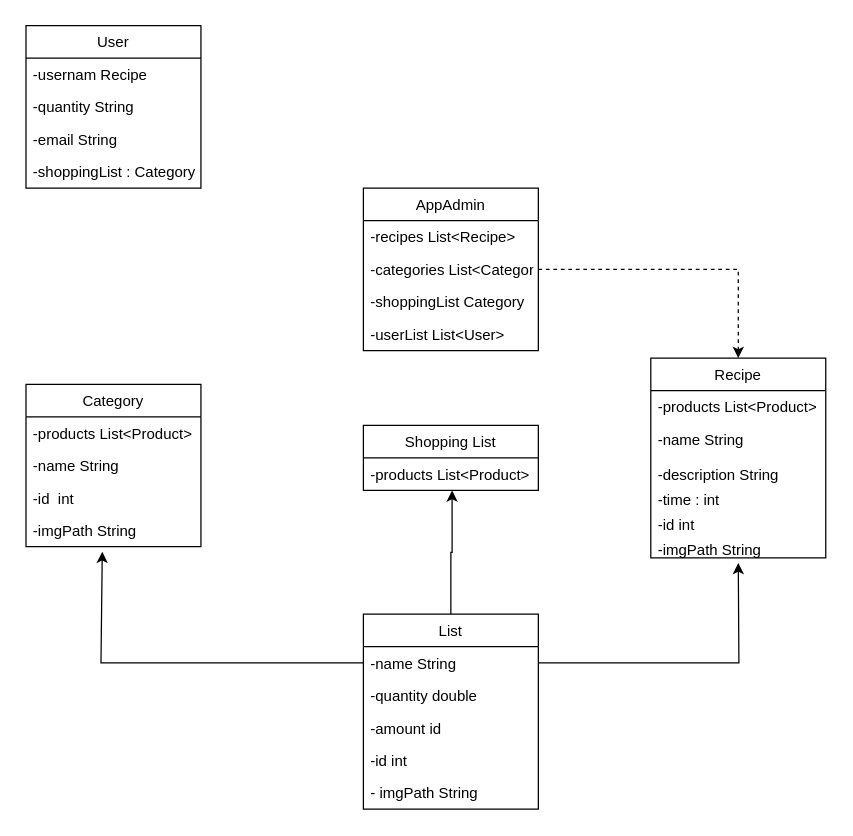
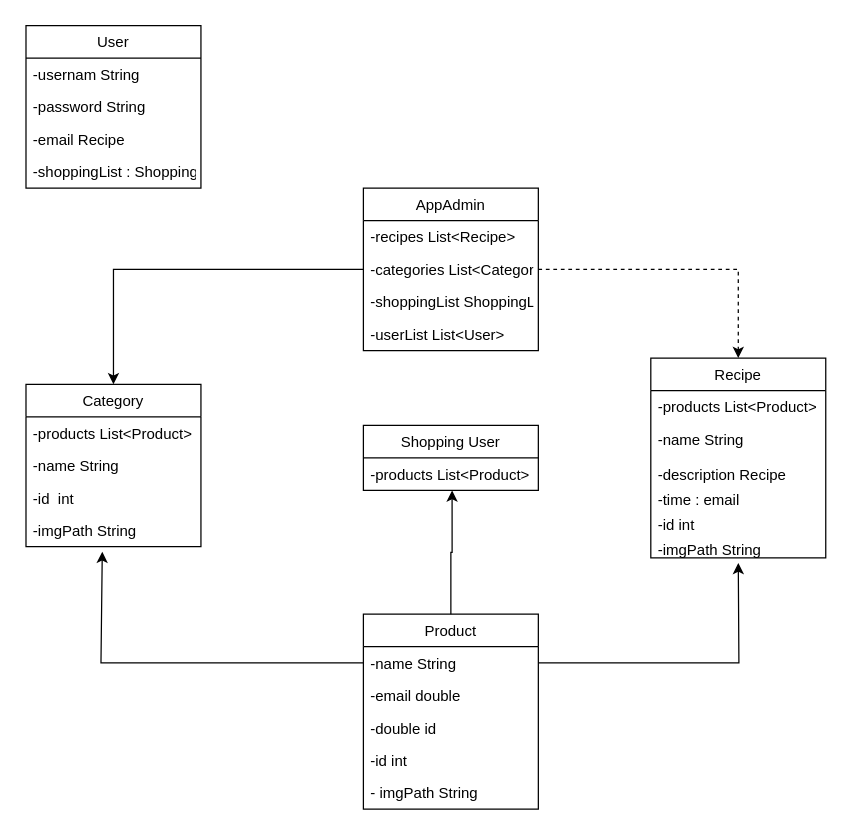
(92, 75) -> (92, 75)
(94, 108) -> (96, 108)
(79, 140) -> (79, 140)
(124, 173) -> (136, 173)
none -> (185, 269)
(457, 303) -> (469, 303)
(450, 443) -> (450, 443)
(730, 475) -> (730, 475)
(694, 500) -> (700, 500)
(450, 631) -> (450, 631)
(431, 696) -> (417, 696)
(408, 729) -> (406, 729)
